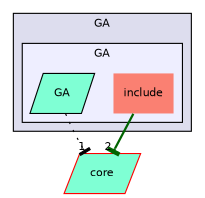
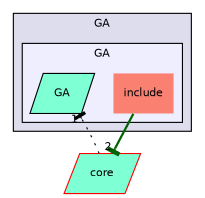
(77, 138) -> (92, 138)
